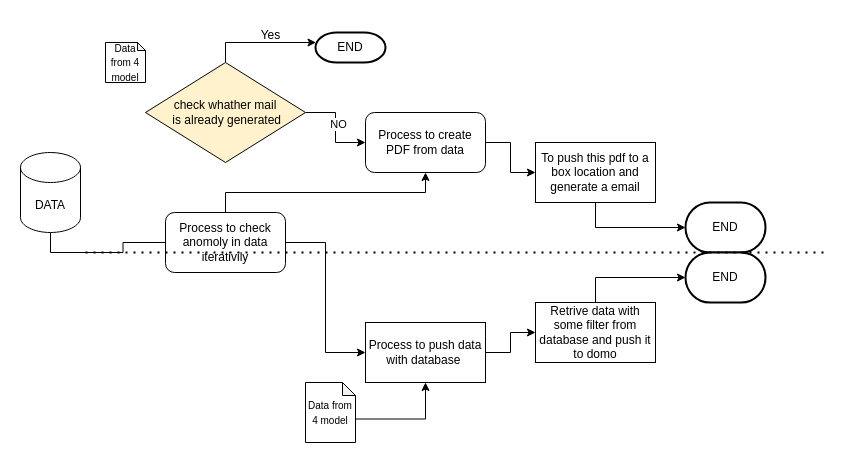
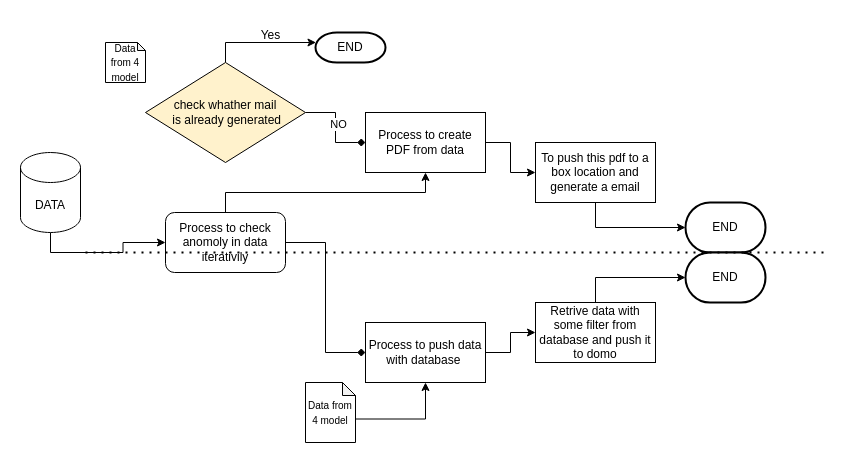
(357, 143) -> (357, 143)
(426, 143) -> (426, 143)
(160, 243) -> (157, 243)
(357, 353) -> (357, 353)
